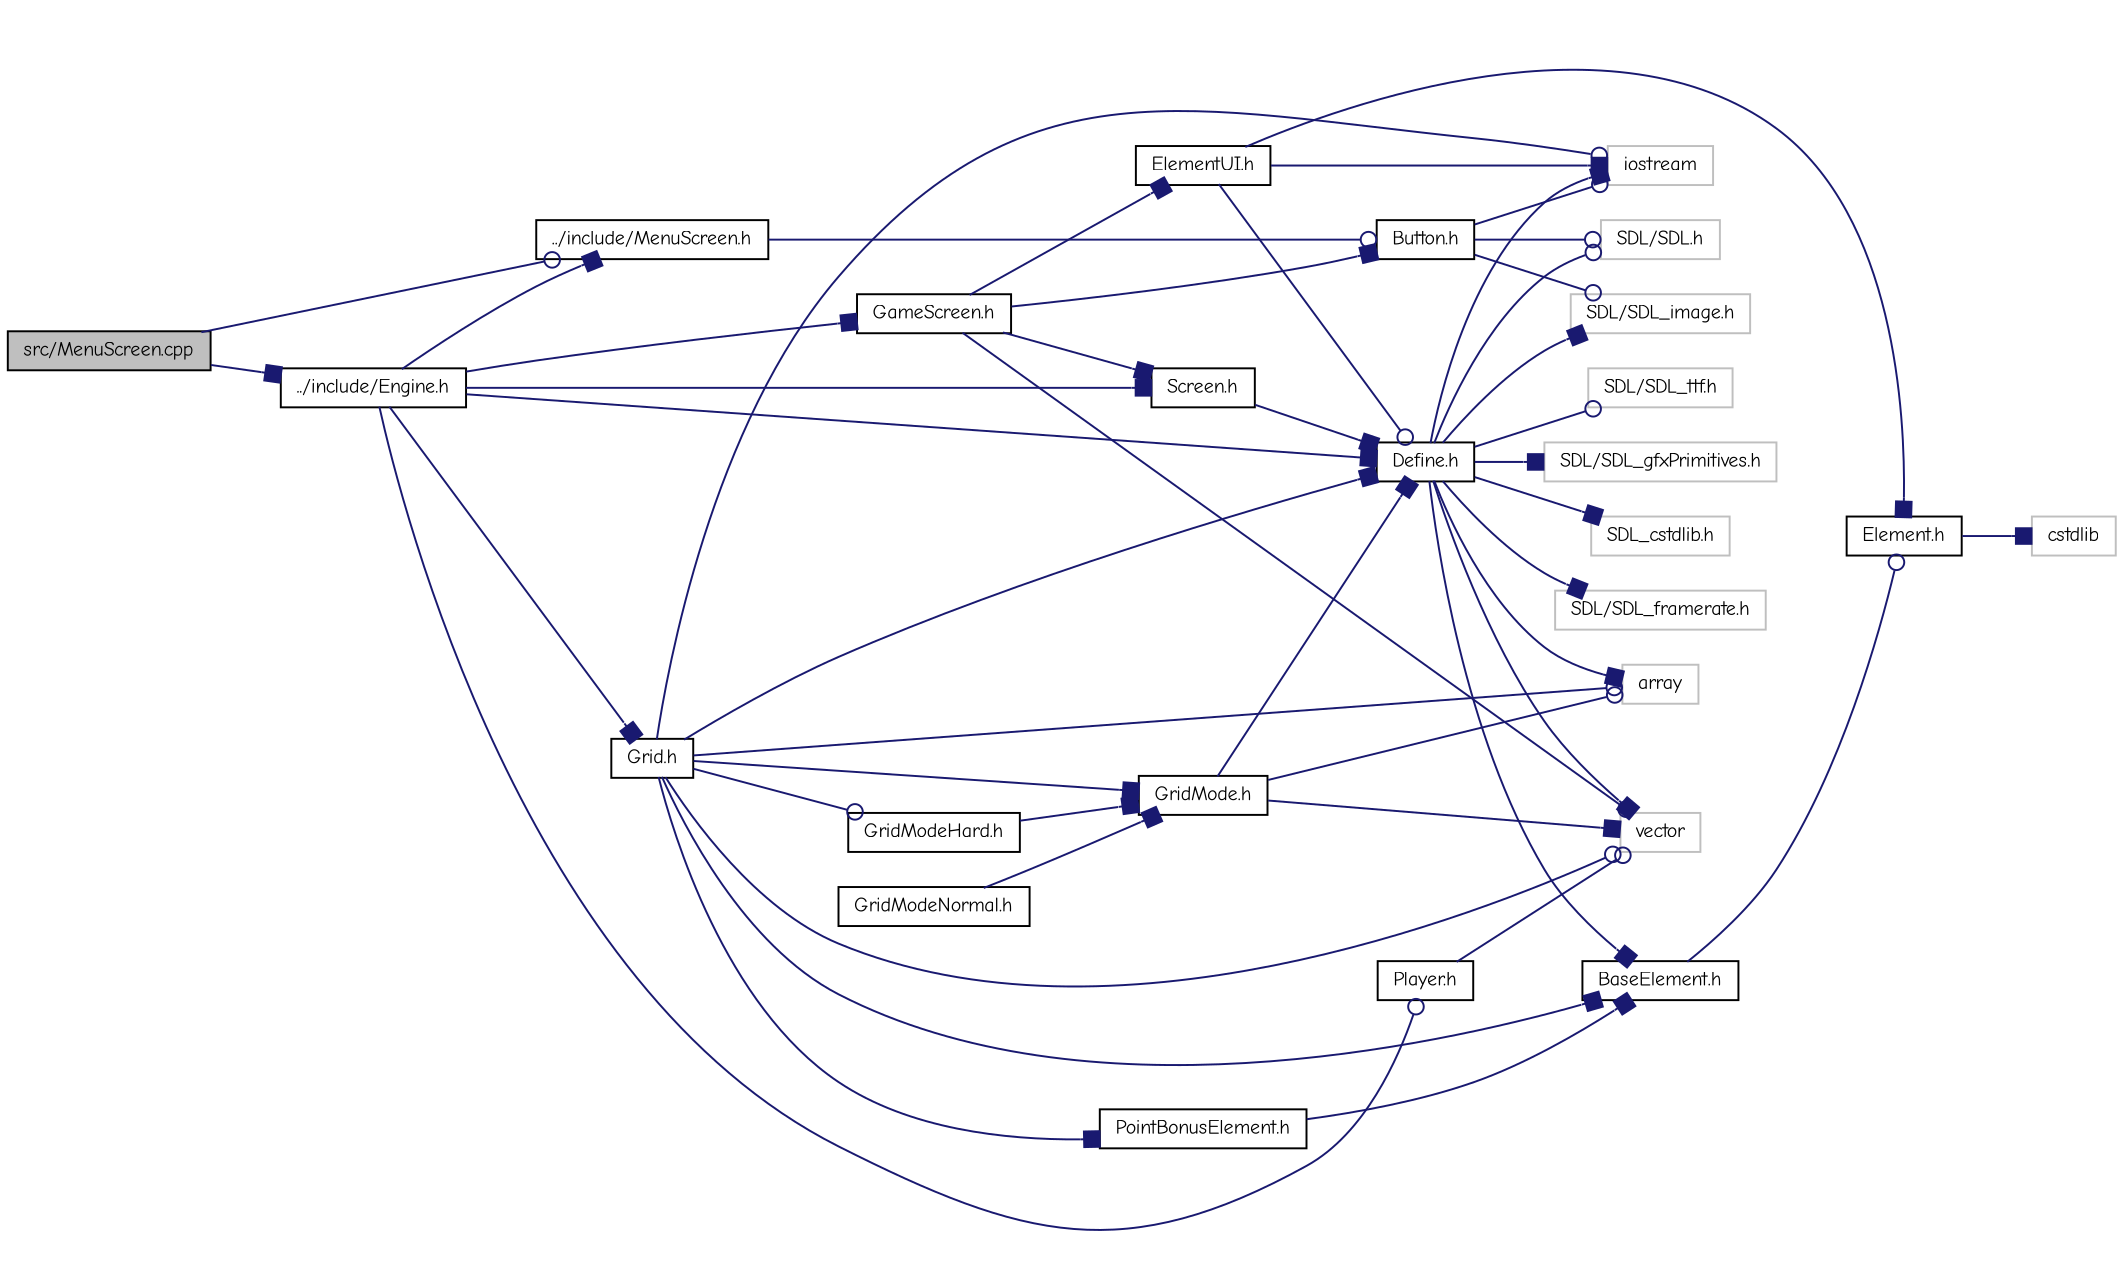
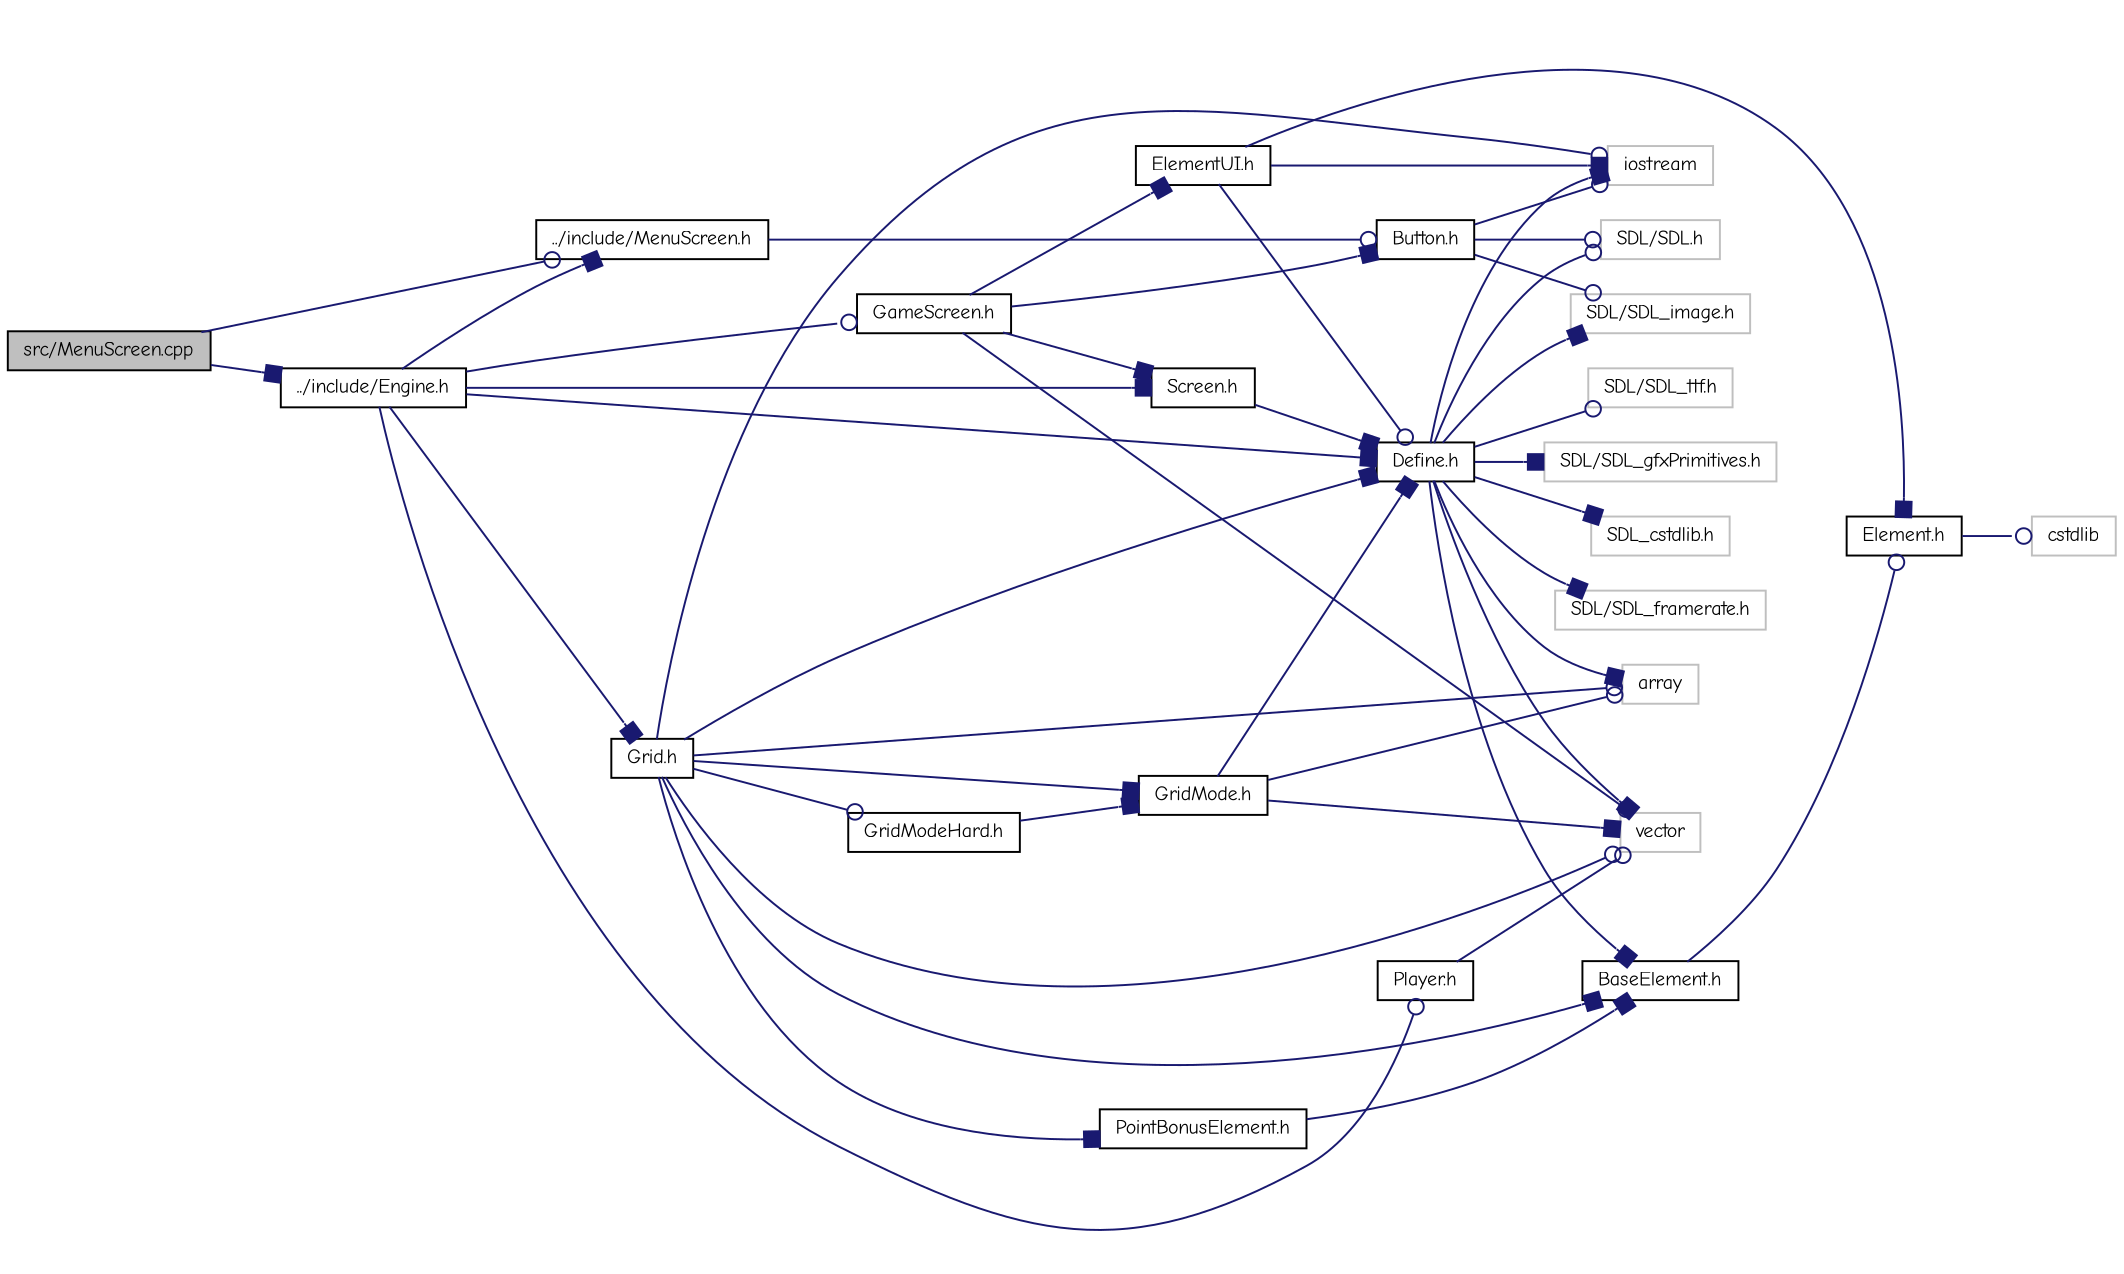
(651, 345) -> (651, 345)
(1987, 536) -> (1987, 536)
(934, 907) -> none
